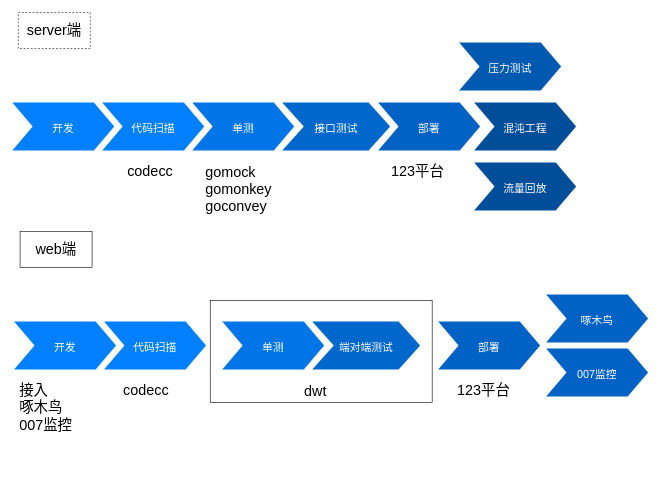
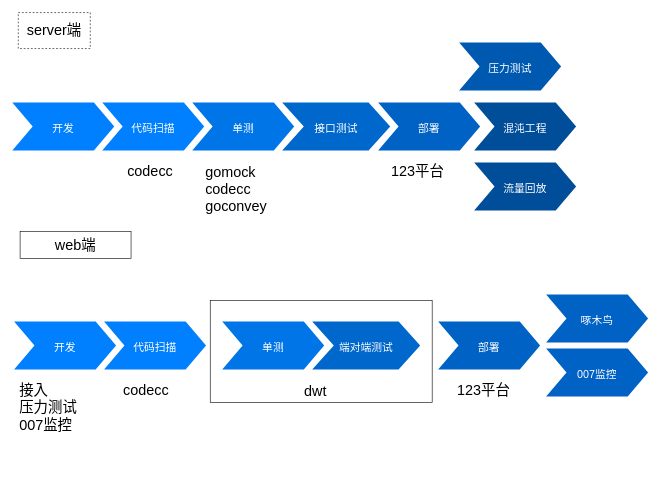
(222, 176) -> (222, 176)
(56, 249) -> (76, 245)
(33, 395) -> (34, 395)
